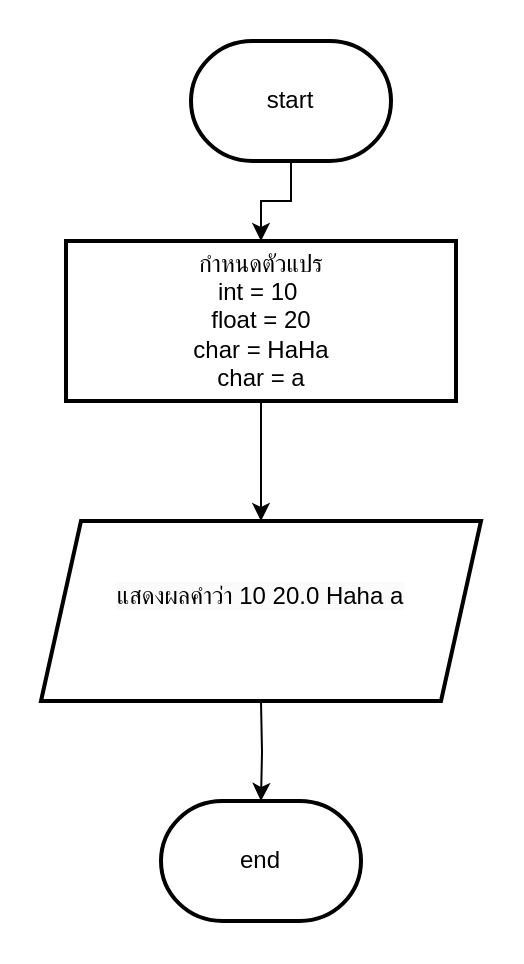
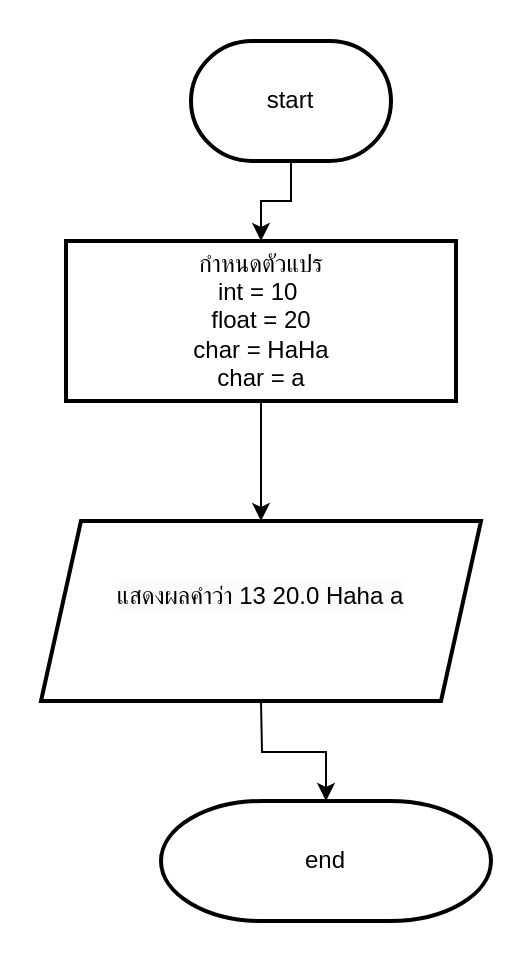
(261, 611) -> (261, 611)
(261, 861) -> (326, 861)
